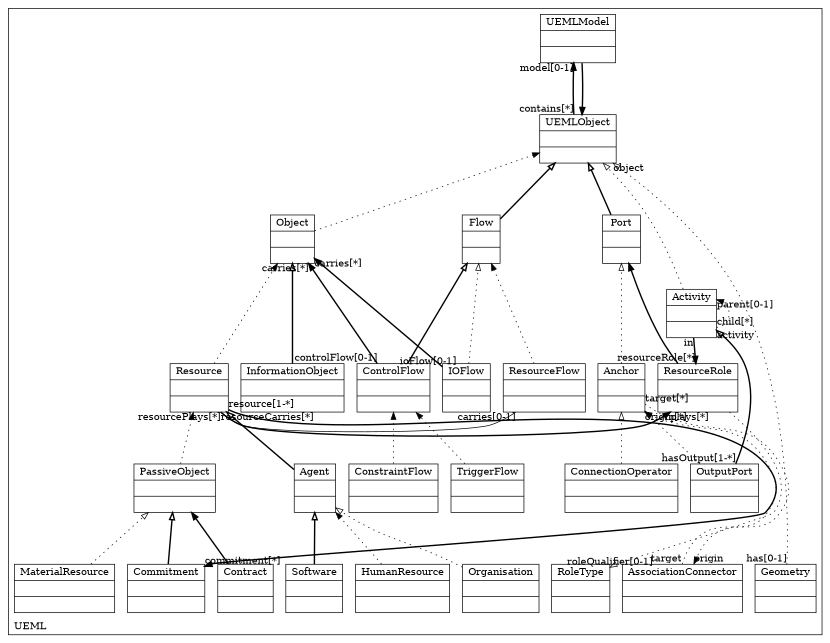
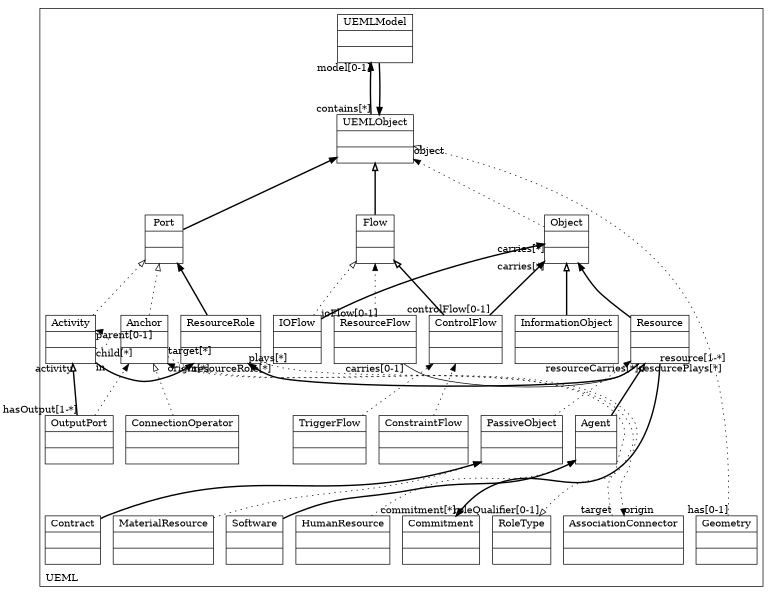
(601, 192) -> (257, 195)
(653, 224) -> (117, 290)
(244, 317) -> (604, 296)
(170, 542) -> none
(501, 588) -> none
